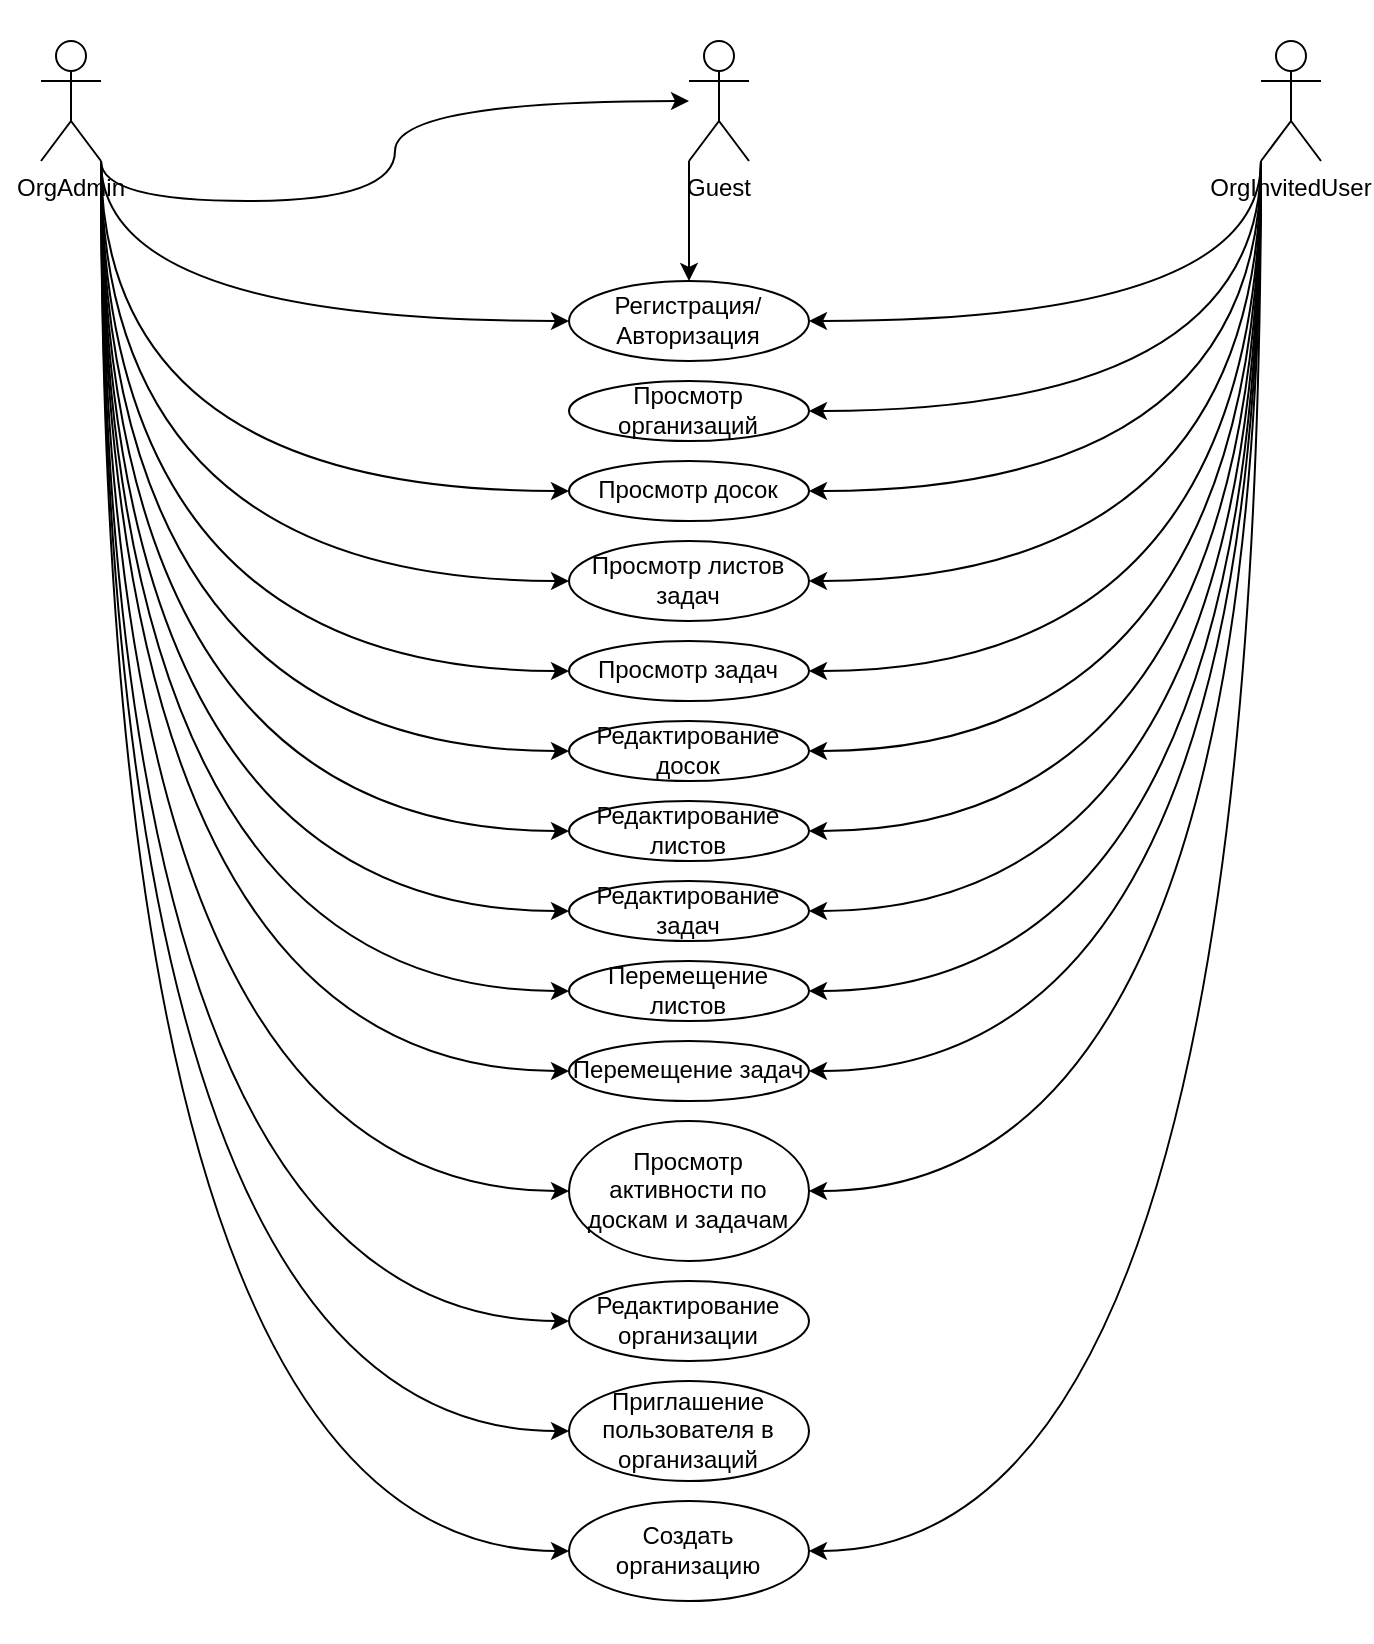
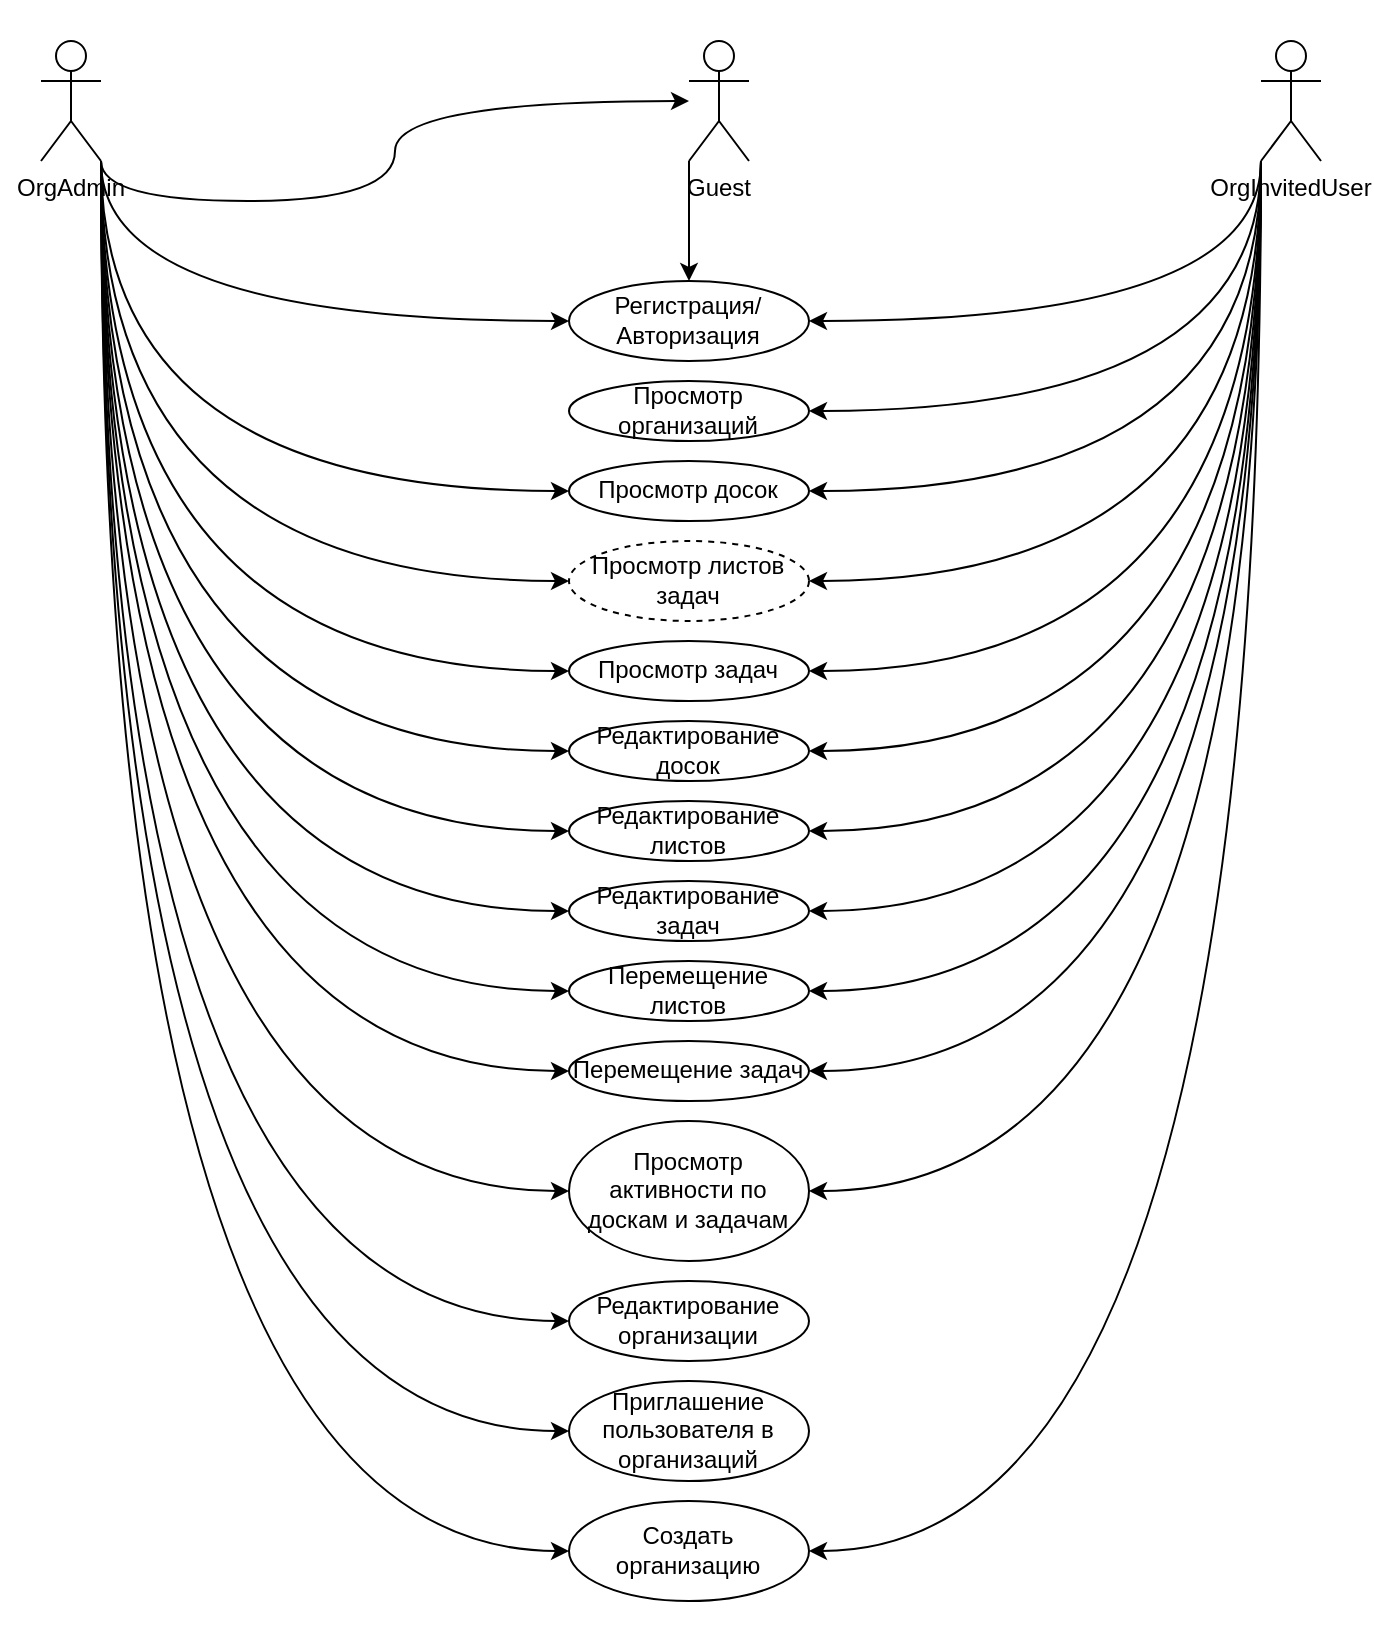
(689, 581) -> (689, 581)
